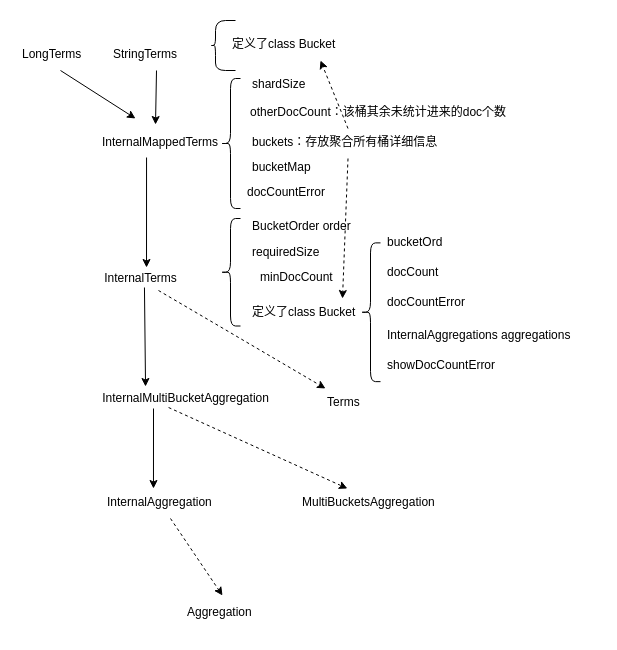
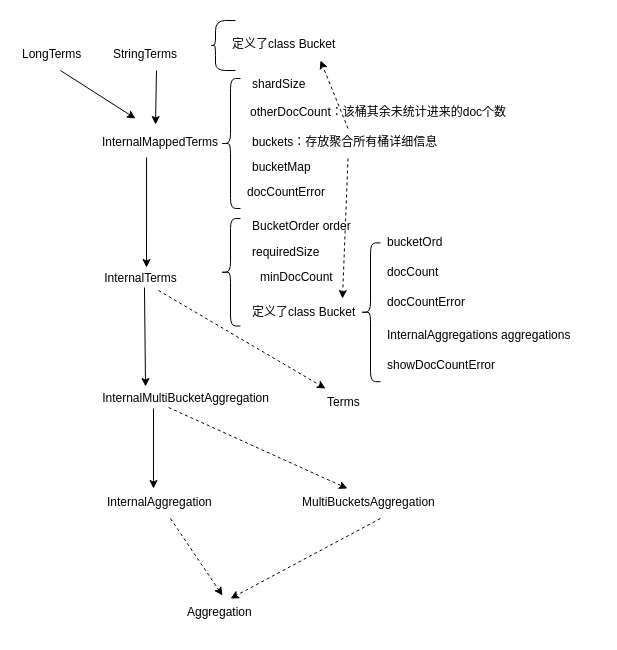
none -> (309, 557)
